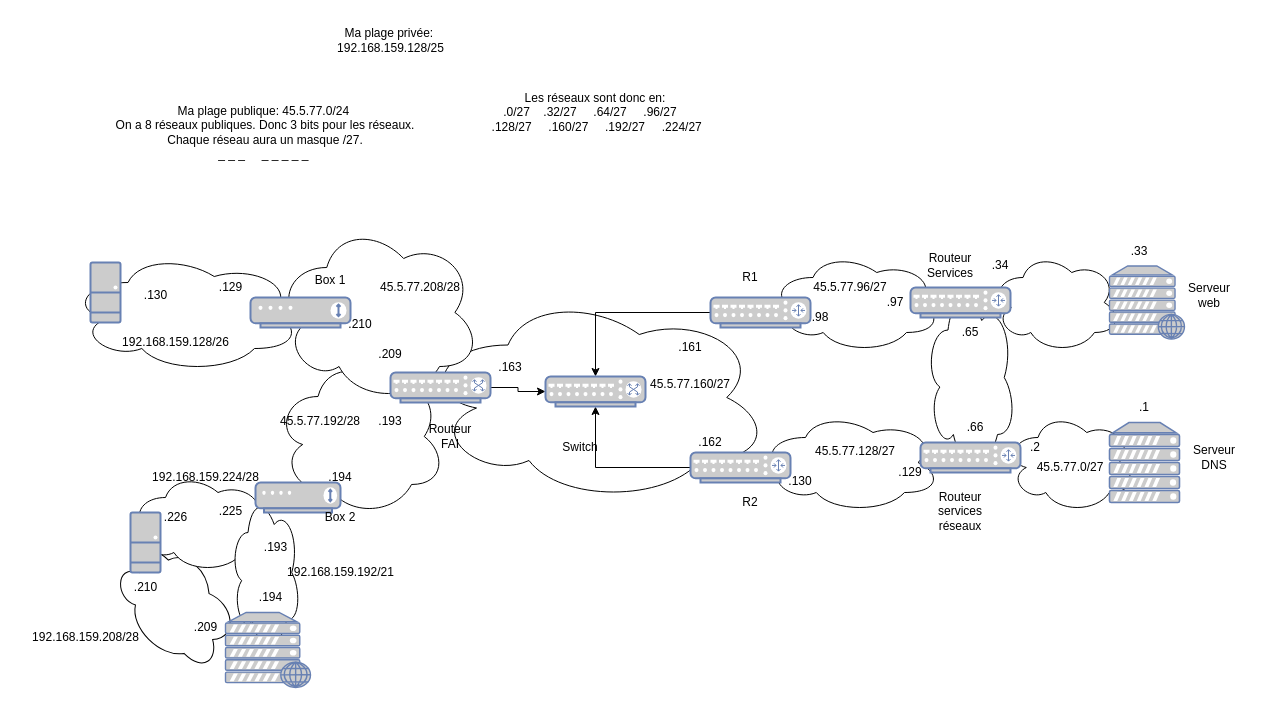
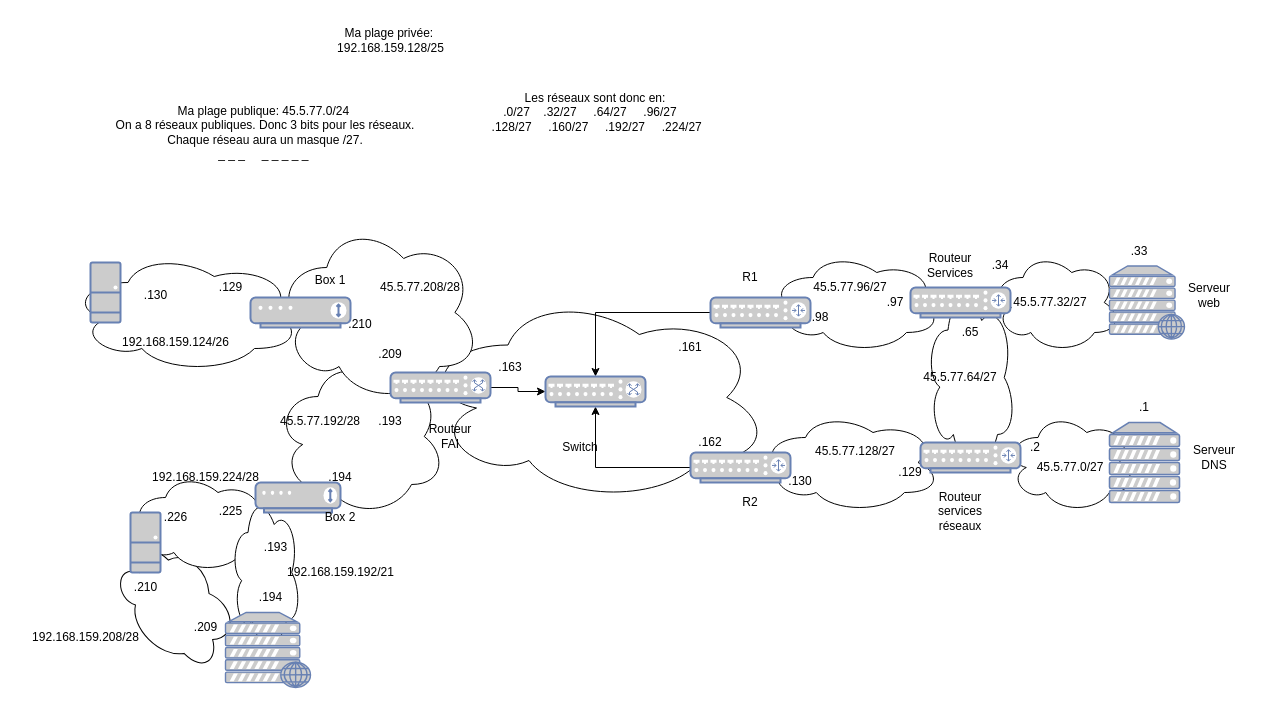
none -> (1051, 303)
(176, 343) -> (176, 343)
none -> (961, 378)
(691, 384) -> none
(976, 428) -> none
